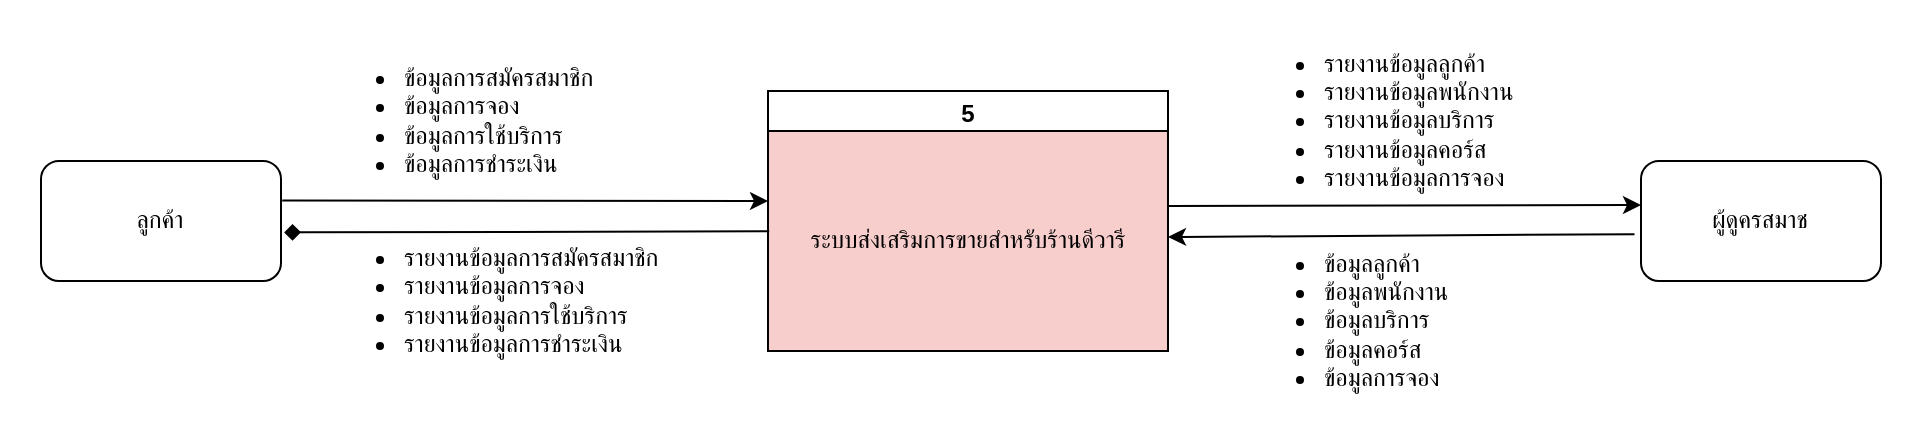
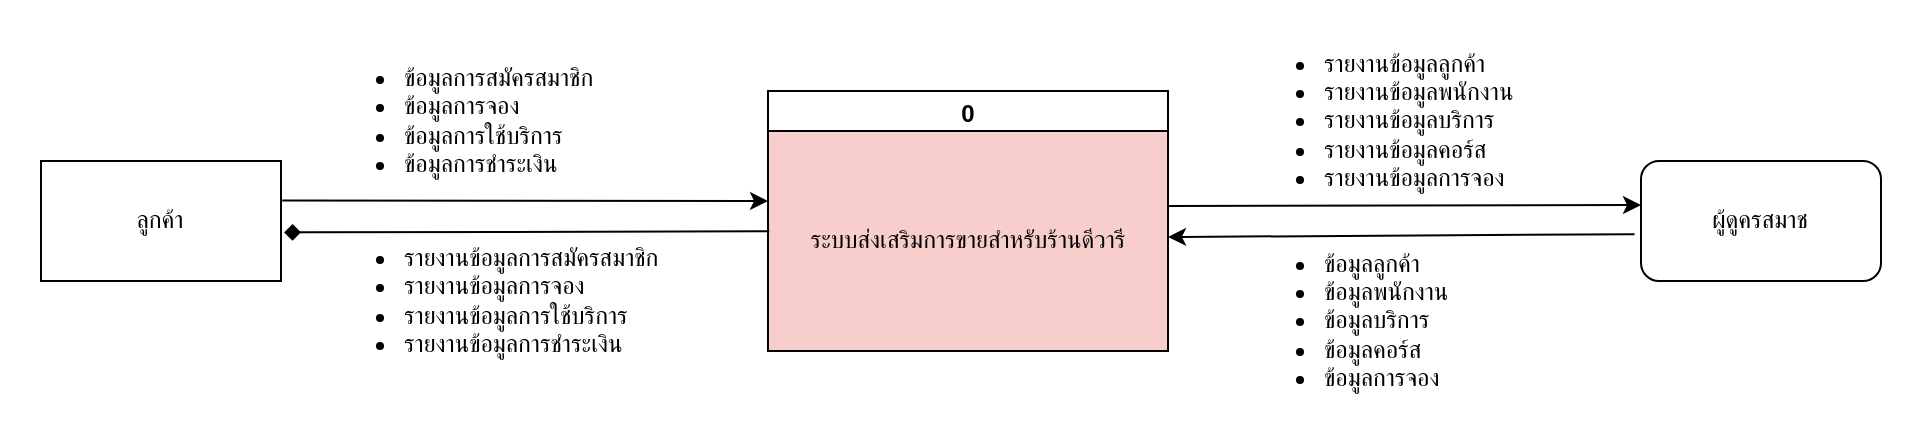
(969, 115) -> (969, 115)
(161, 221) -> (161, 221)
